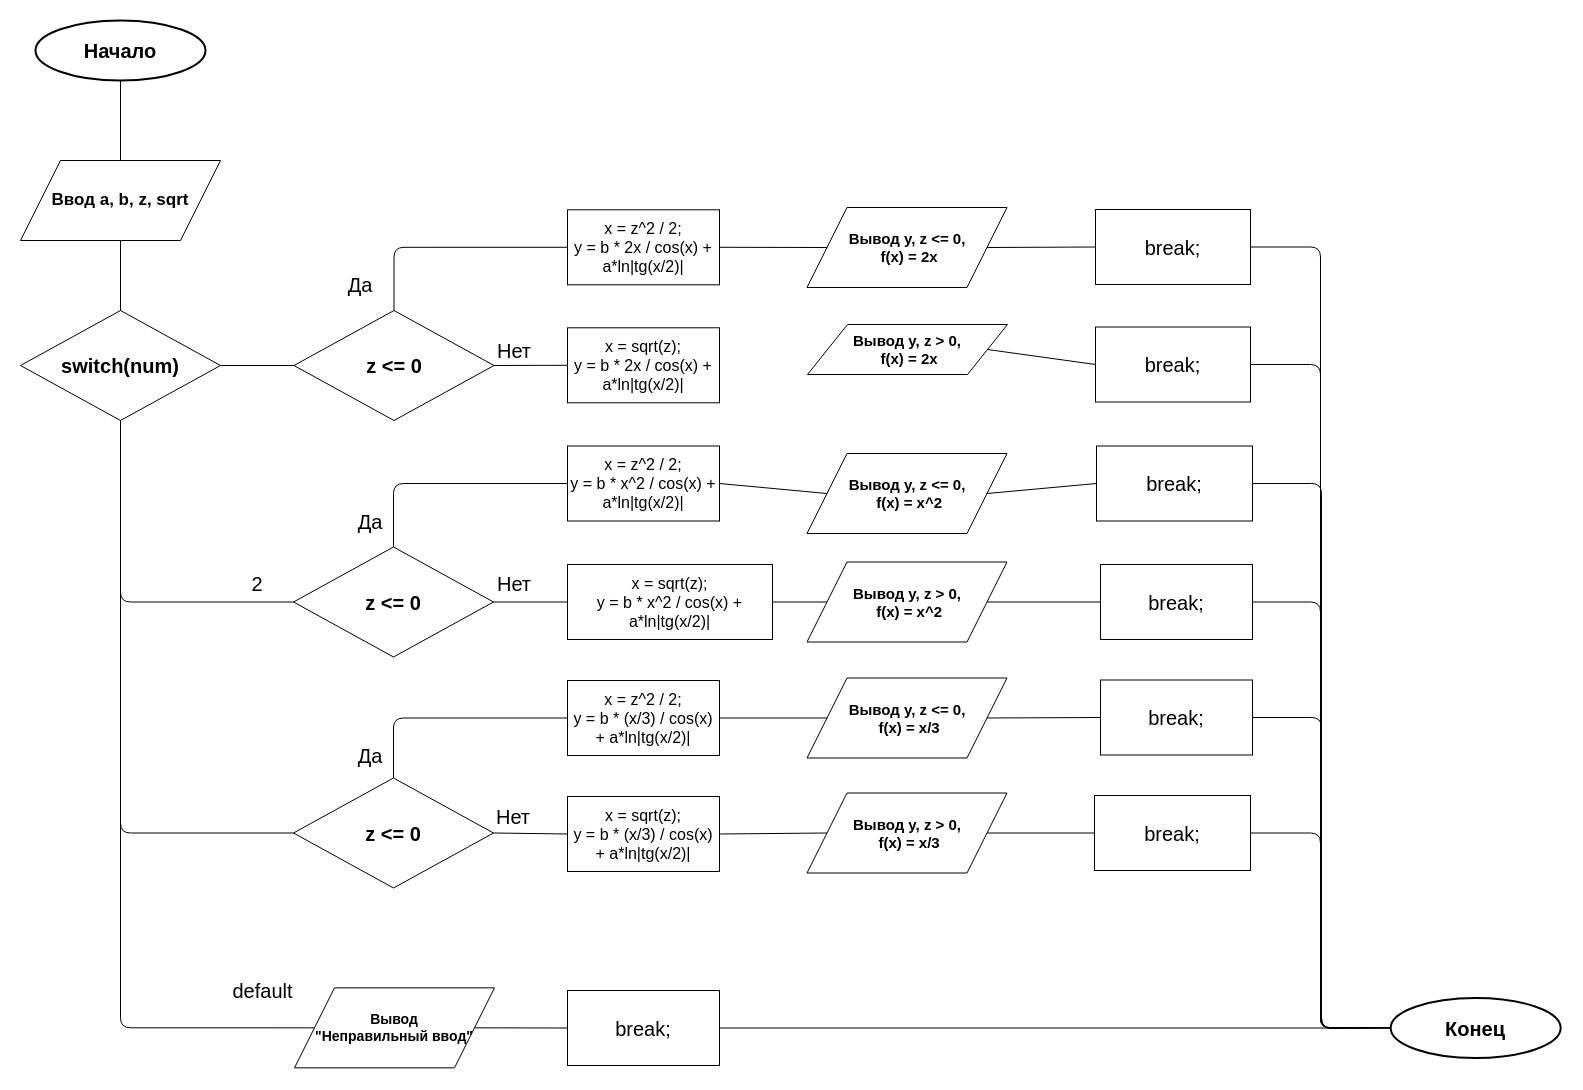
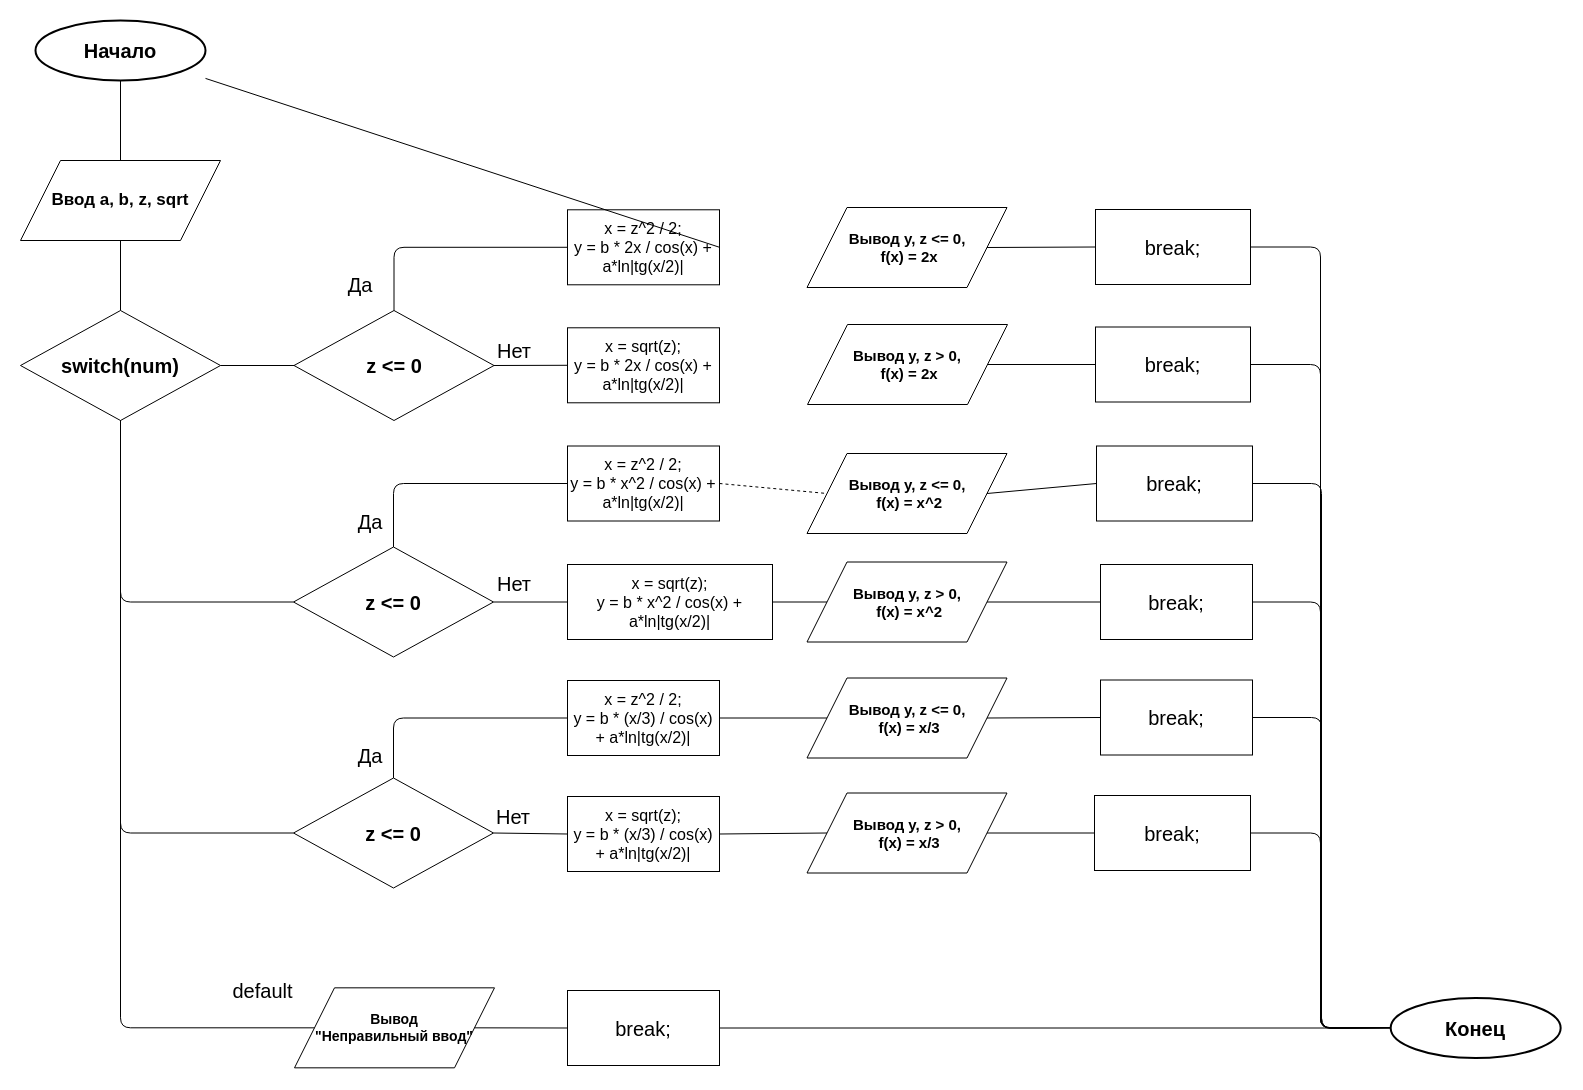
(773, 247) -> (463, 163)
(908, 350) -> (908, 365)
(774, 489) -> (774, 489)
(258, 584) -> none
